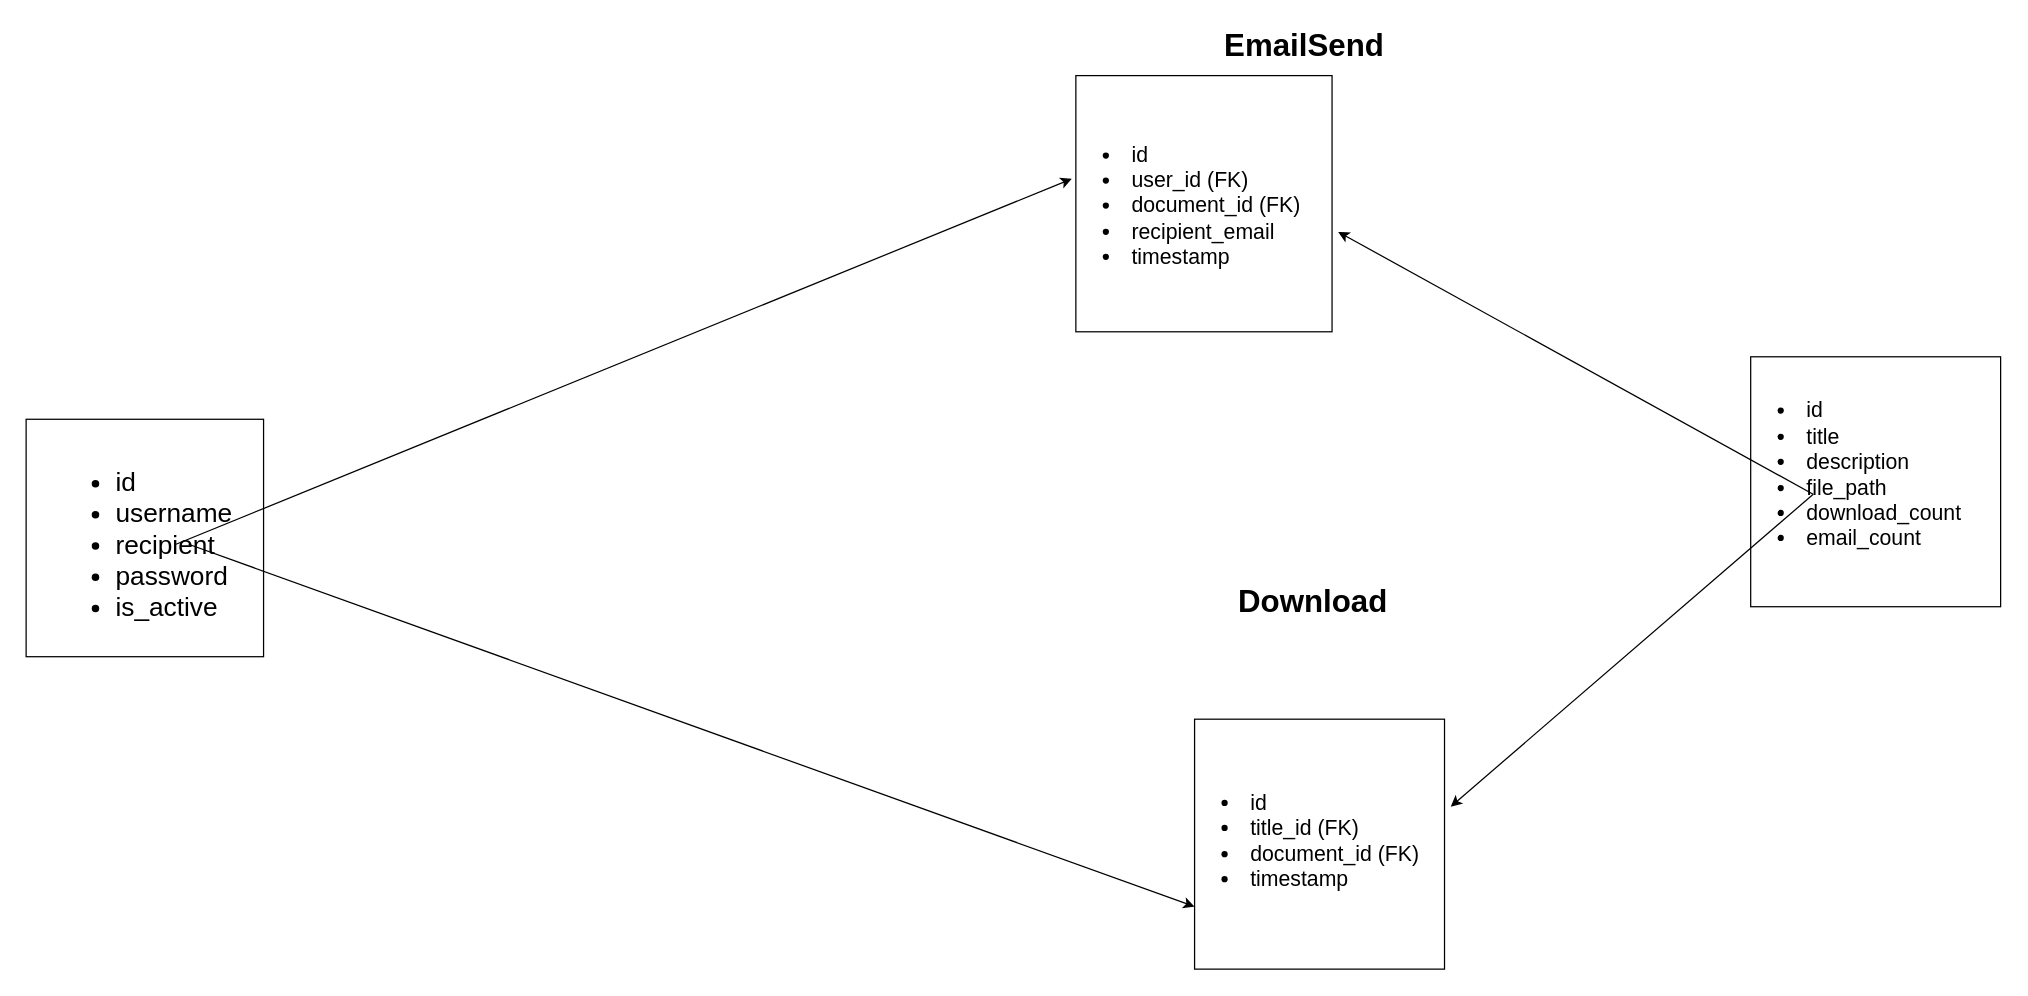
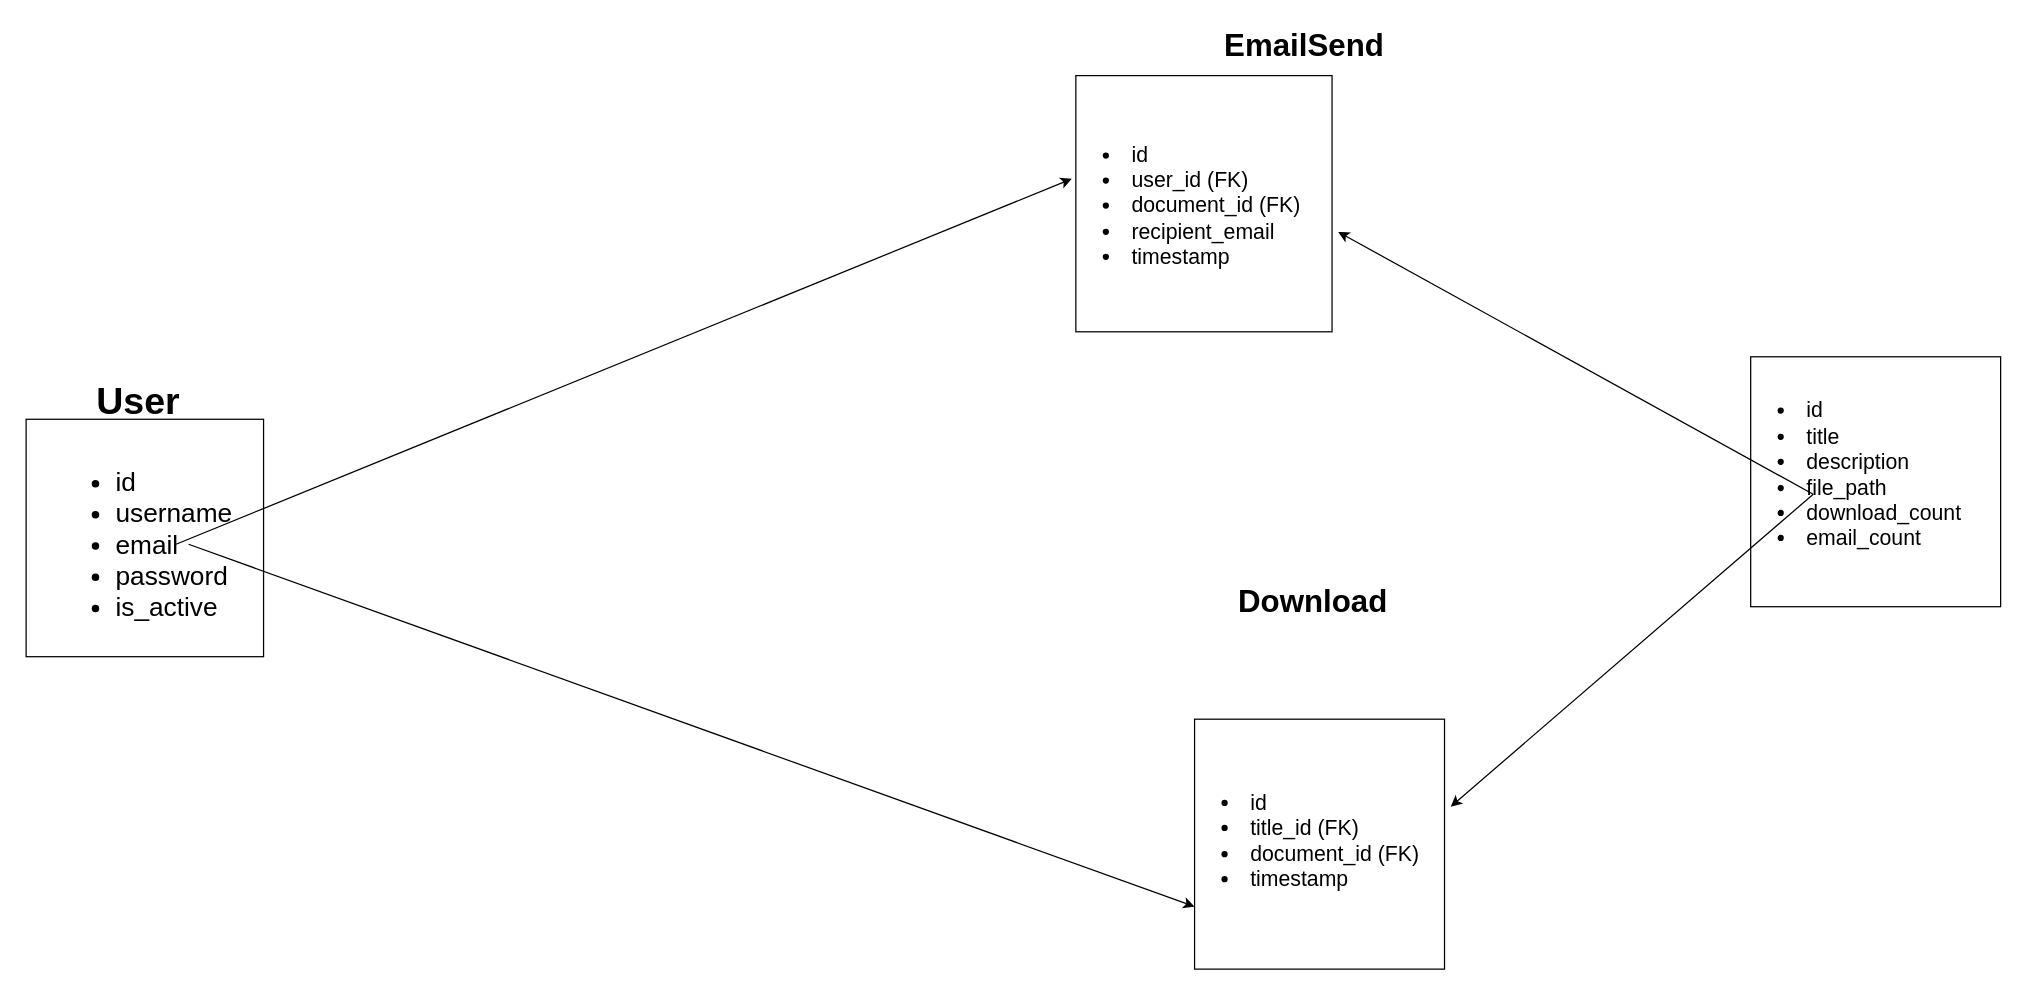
none -> (138, 401)
(100, 544) -> (100, 544)
